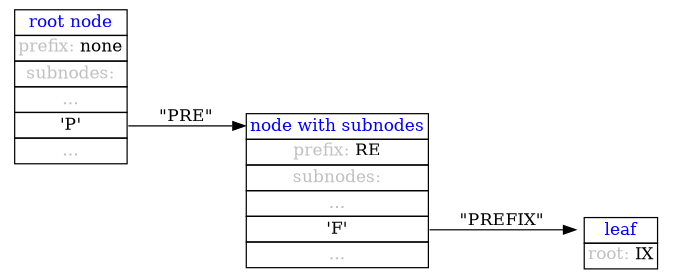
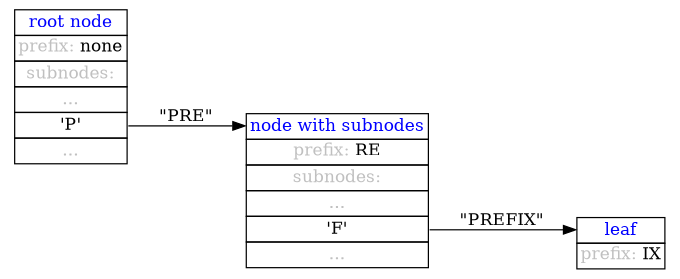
(609, 254) -> (609, 254)
